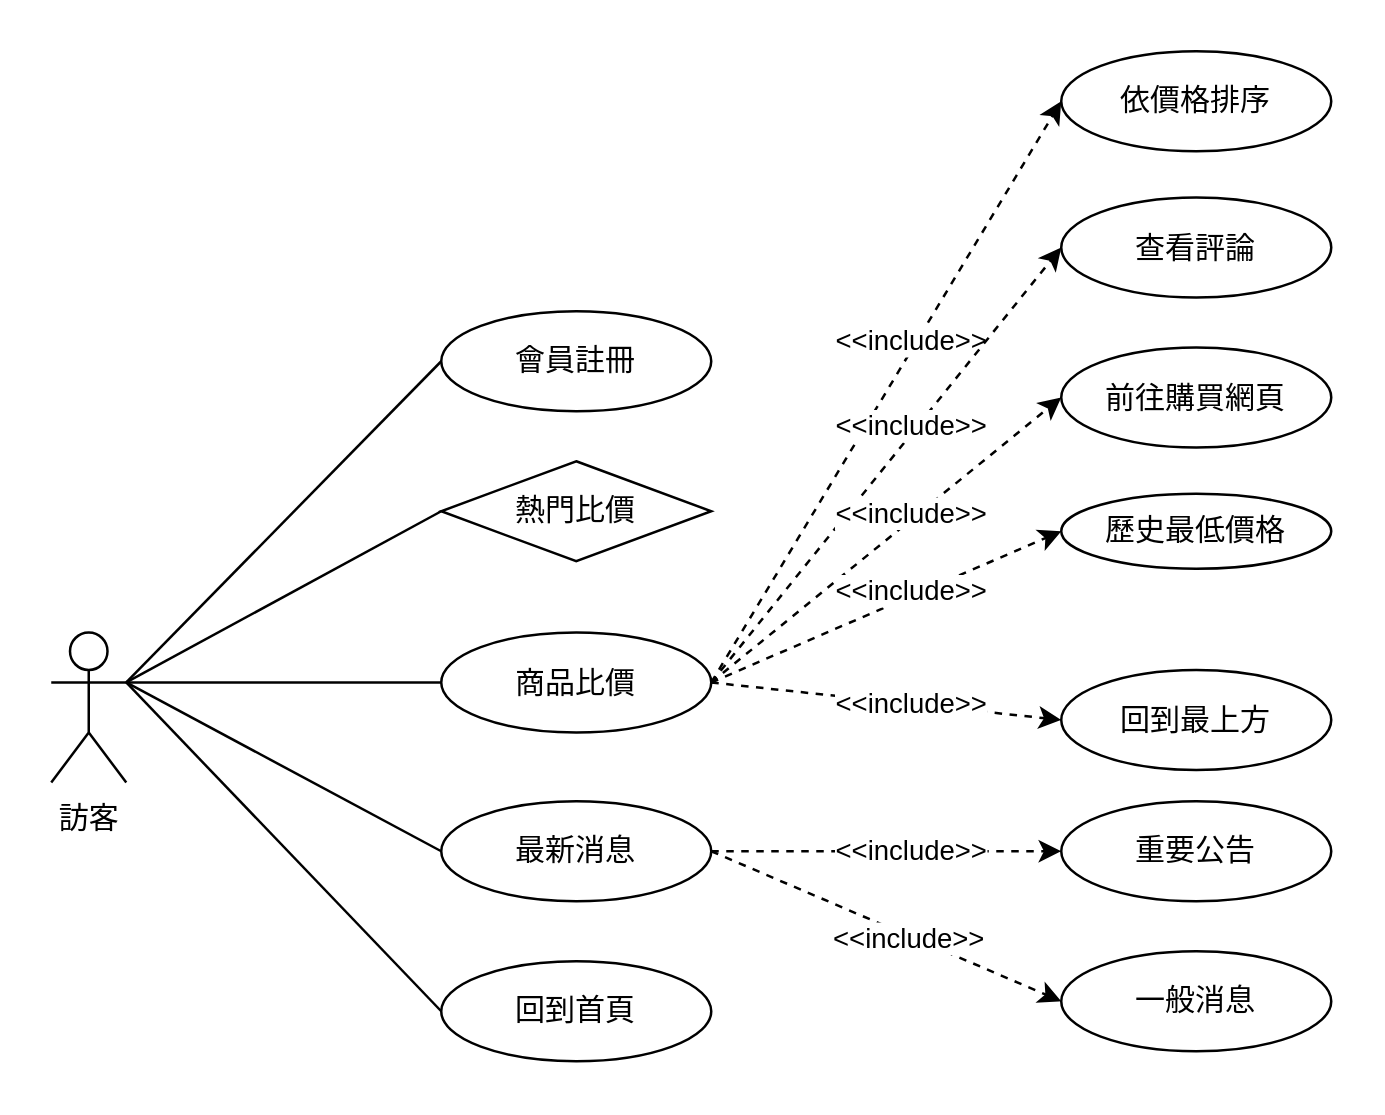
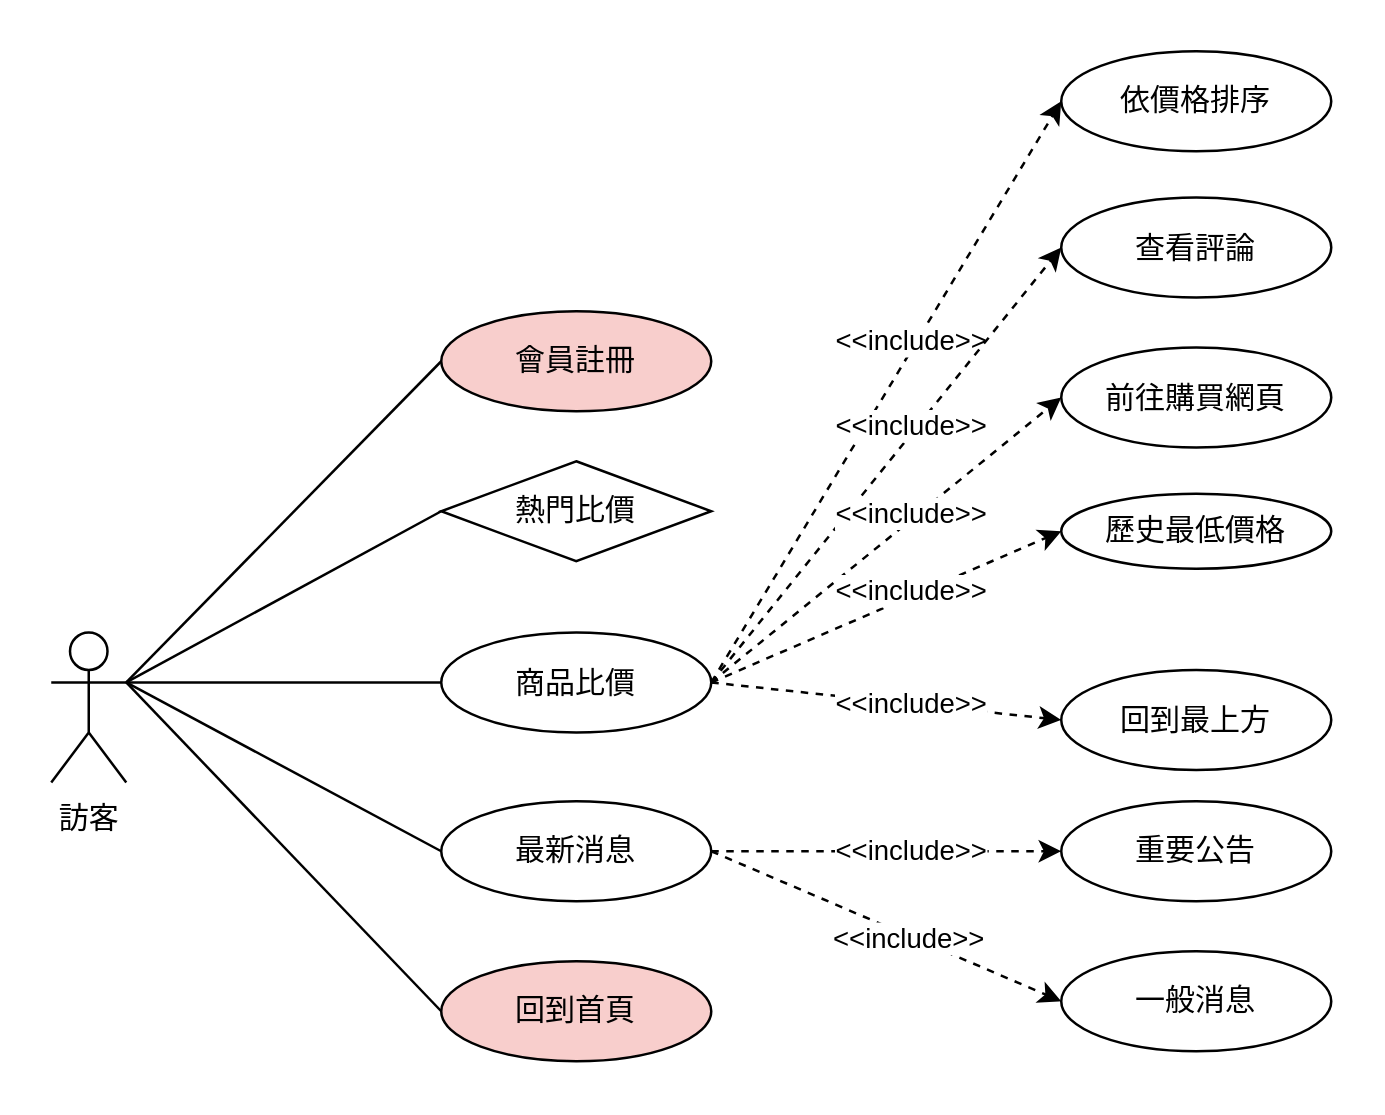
(576, 361) -> (576, 361)
(576, 1011) -> (576, 1011)
